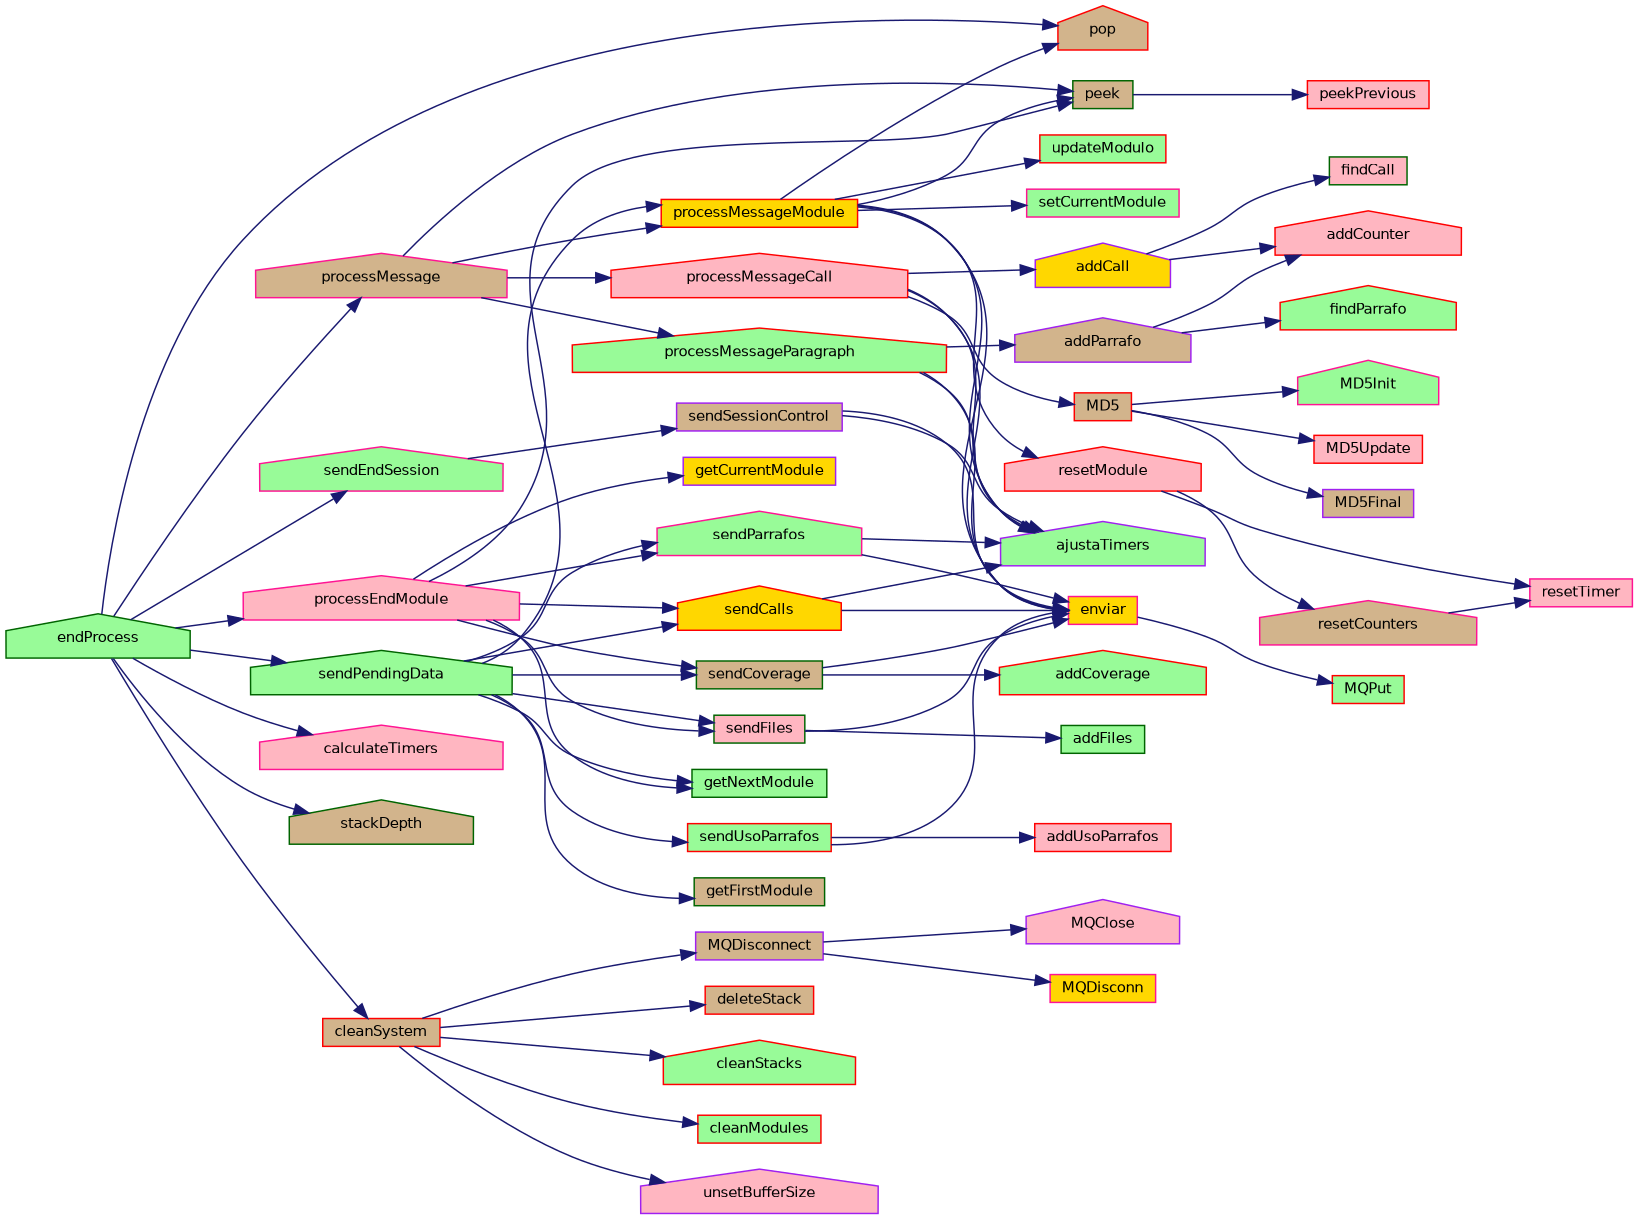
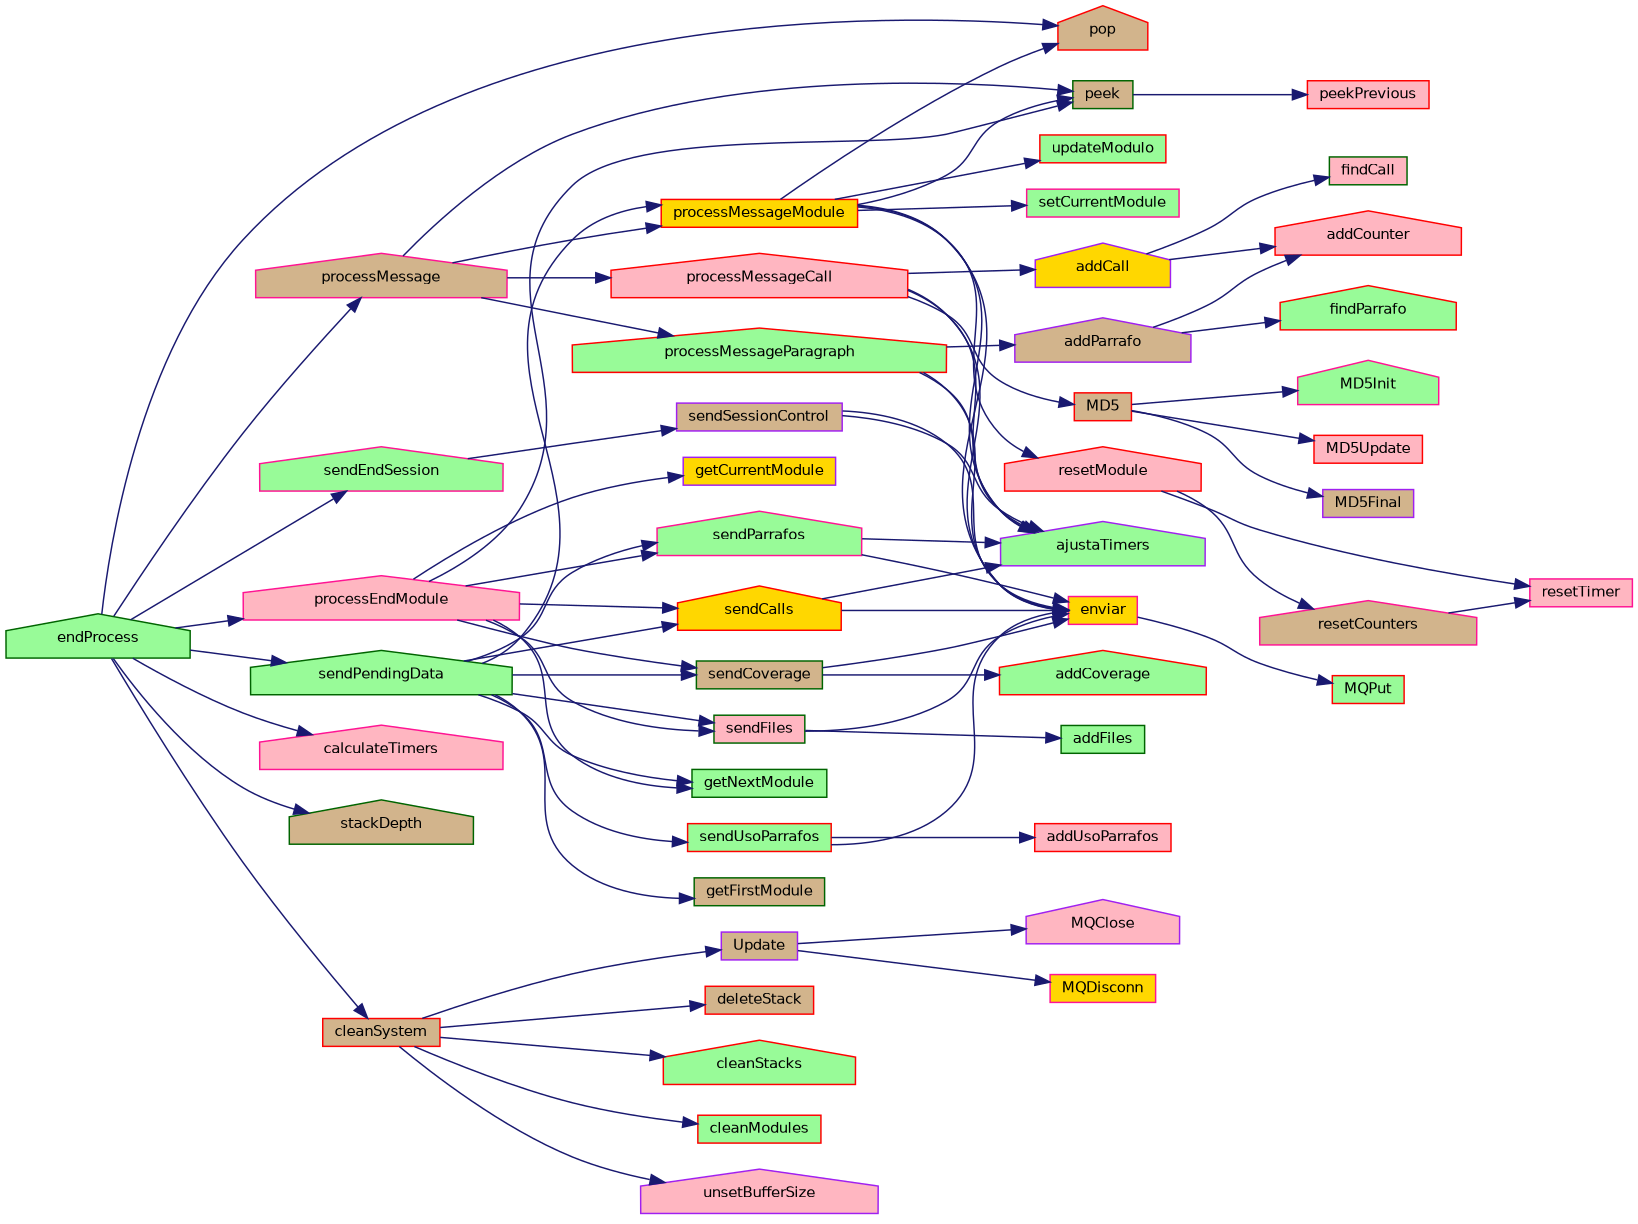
(759, 946) -> (759, 946)
